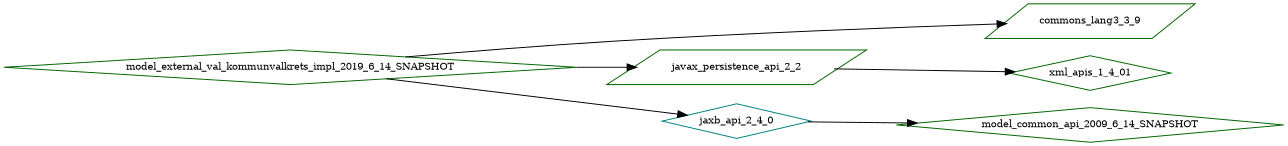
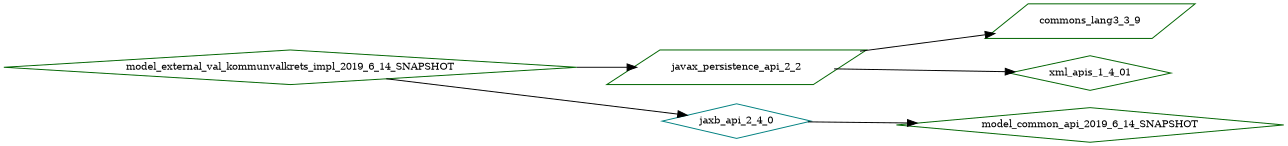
(701, 36) -> (923, 43)
(1090, 125) -> (1090, 125)
